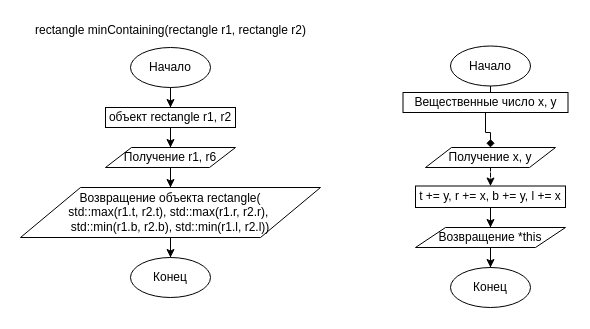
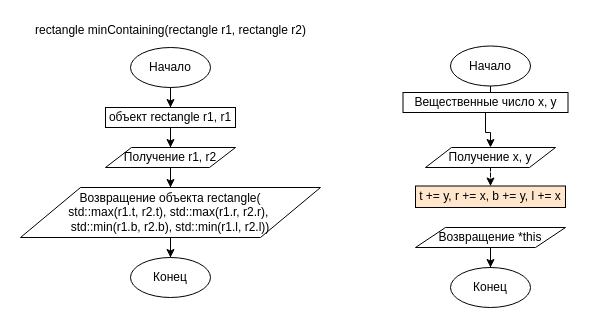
(171, 118) -> (171, 118)
(491, 139) -> (491, 139)
(171, 158) -> (171, 158)
(491, 197) -> (491, 197)
(491, 222) -> none
